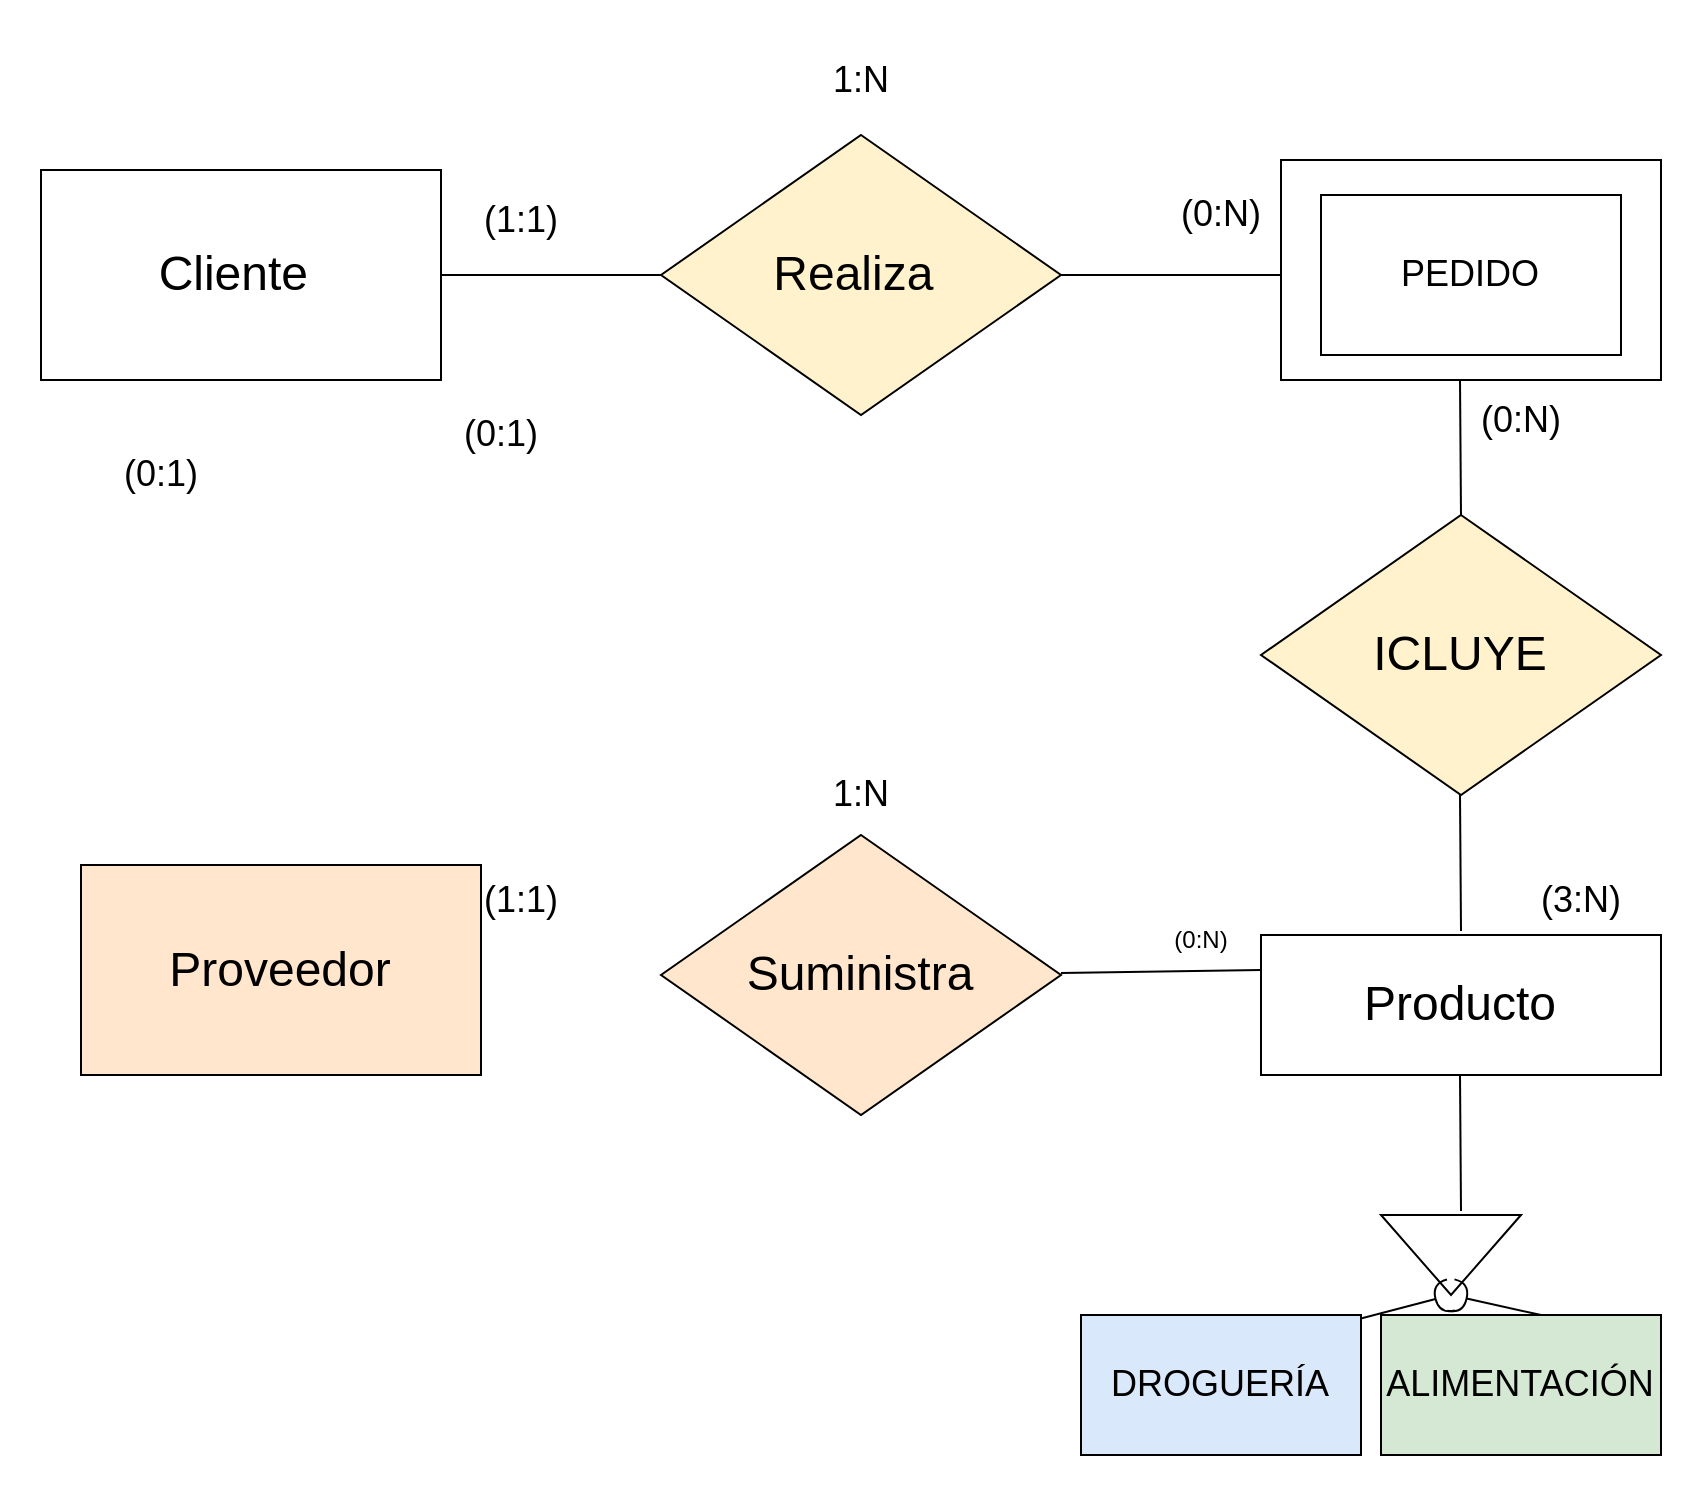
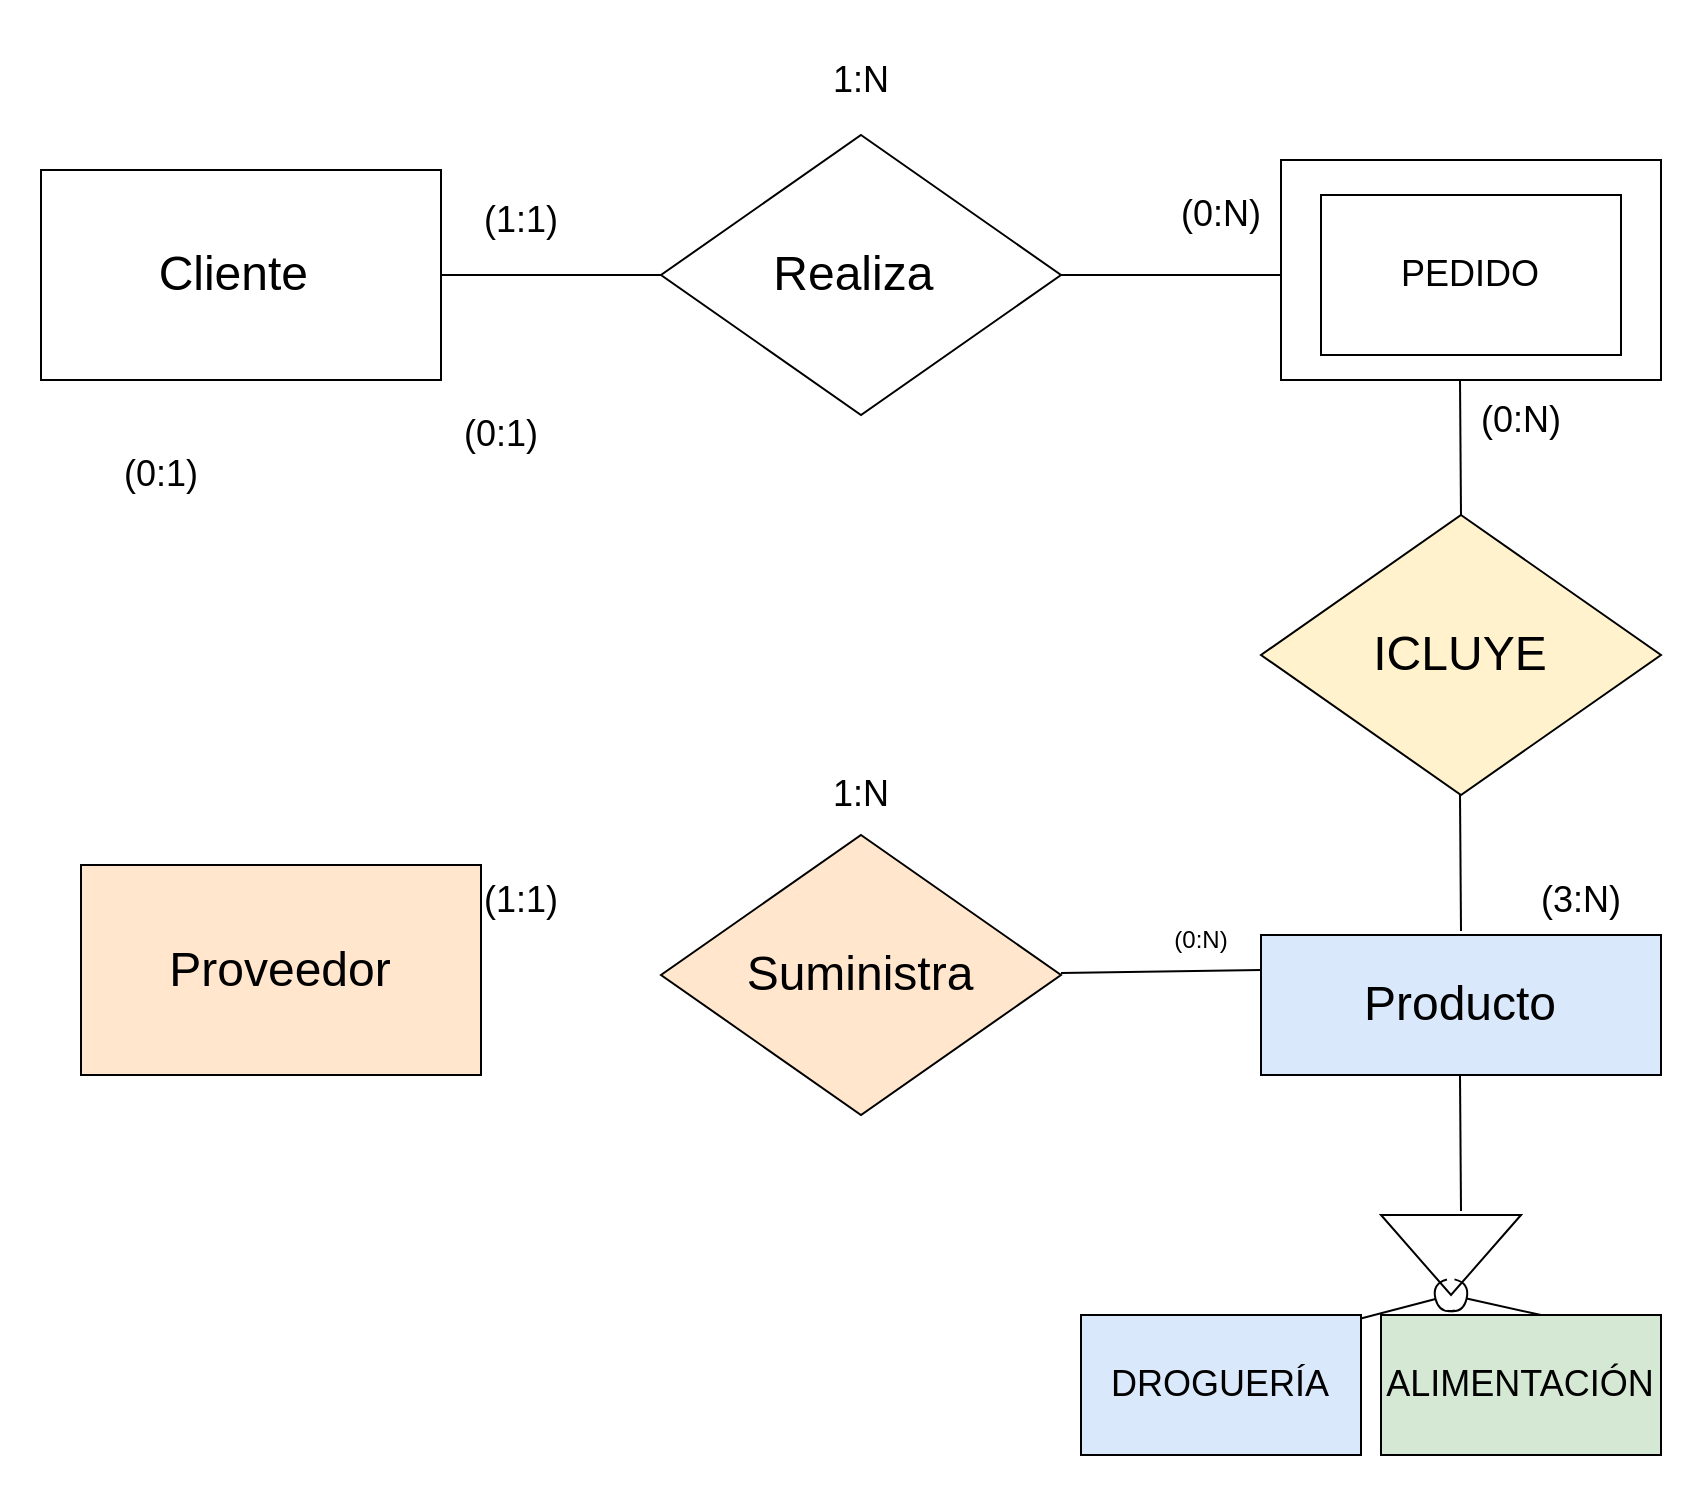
(861, 275) -> (861, 275)
(1461, 1005) -> (1461, 1005)
